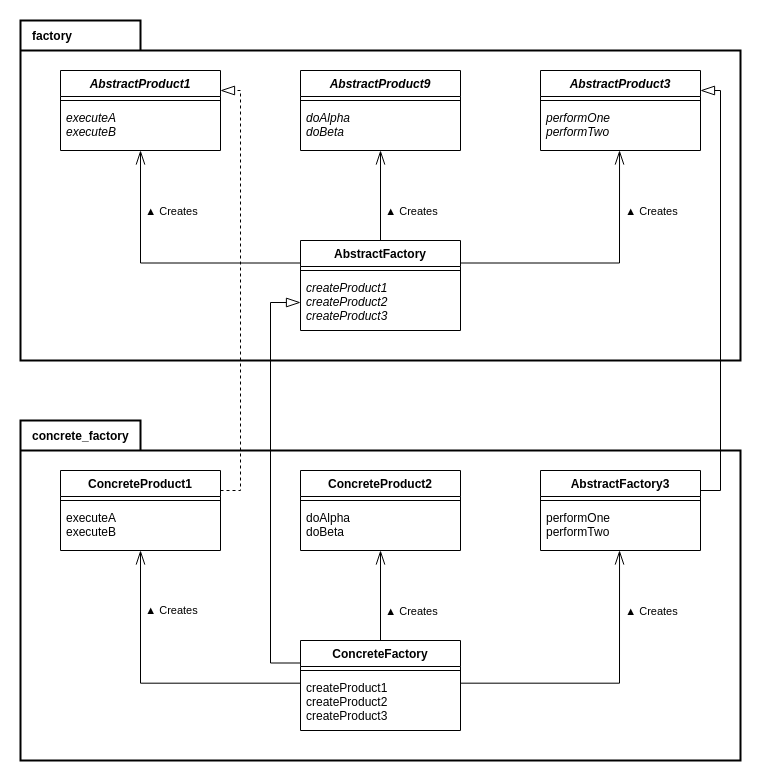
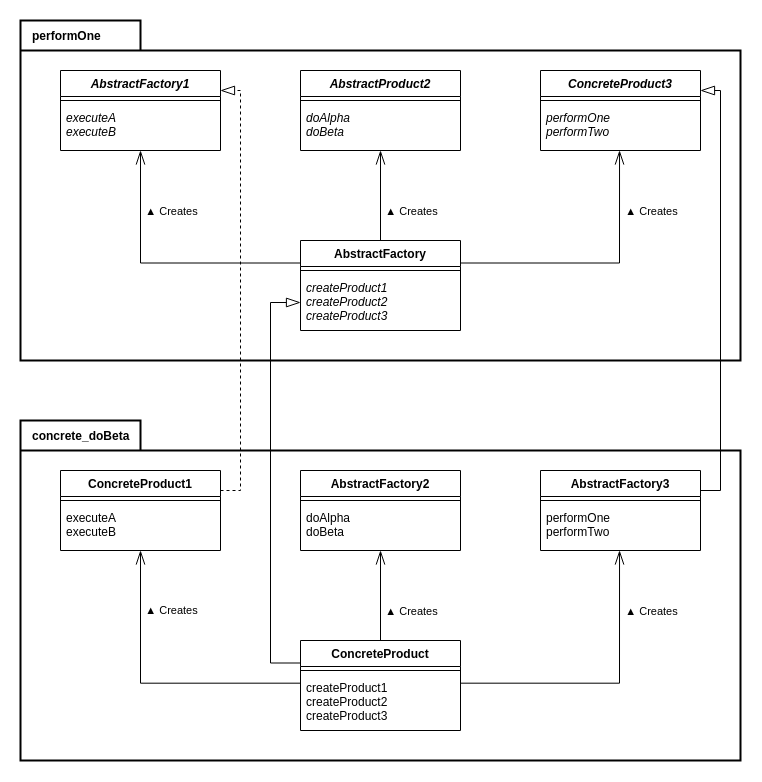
(56, 37) -> (66, 37)
(140, 84) -> (140, 84)
(380, 84) -> (380, 84)
(620, 84) -> (620, 84)
(86, 437) -> (83, 437)
(380, 484) -> (380, 484)
(380, 654) -> (380, 654)
